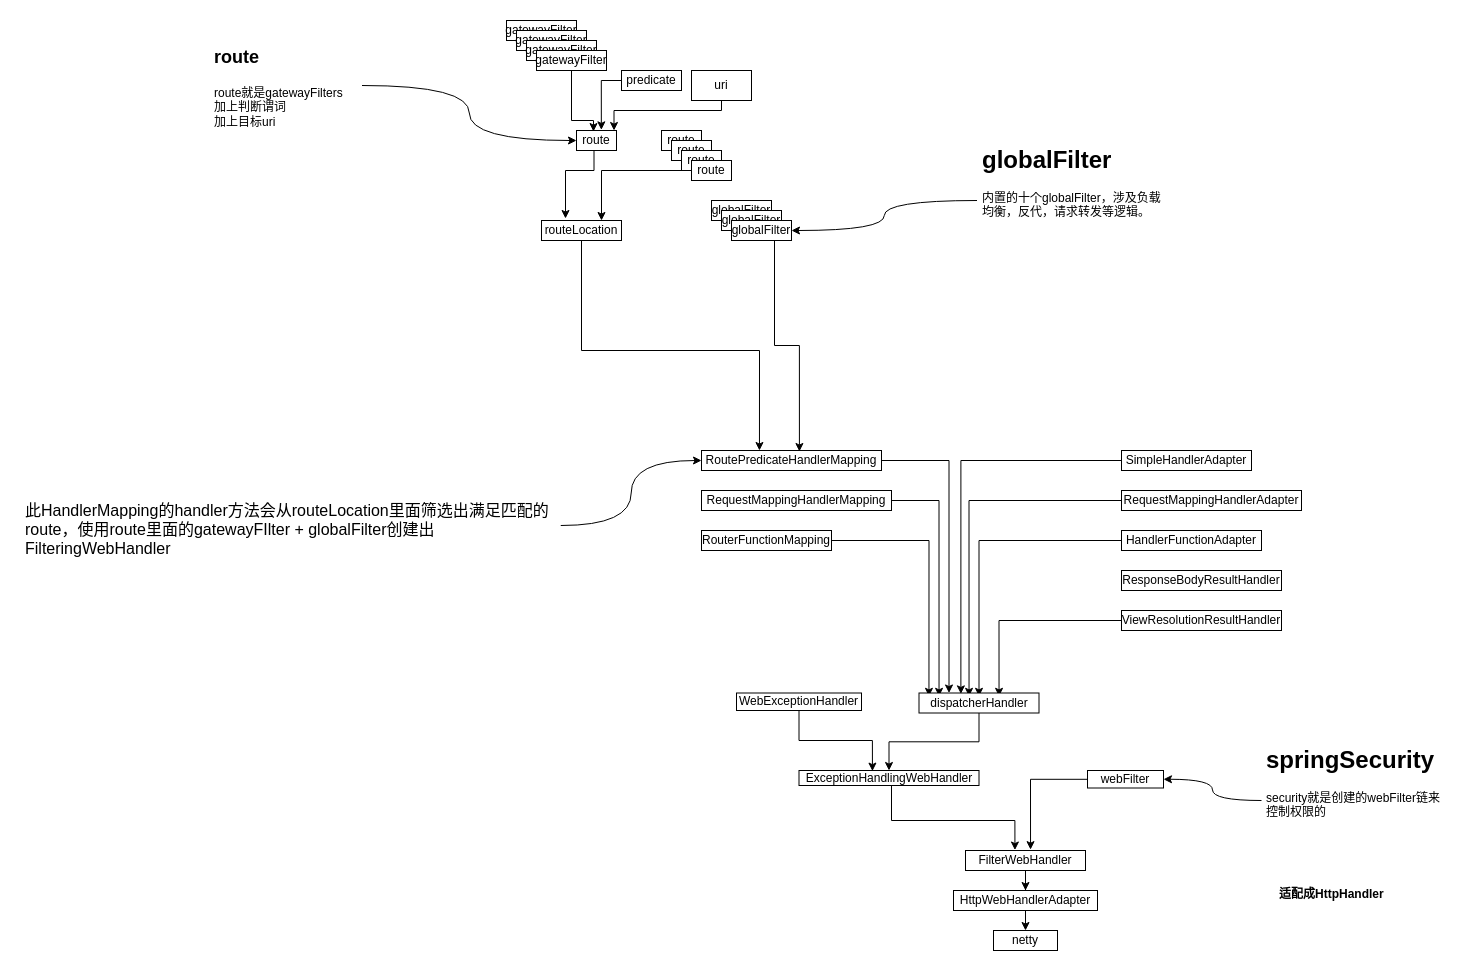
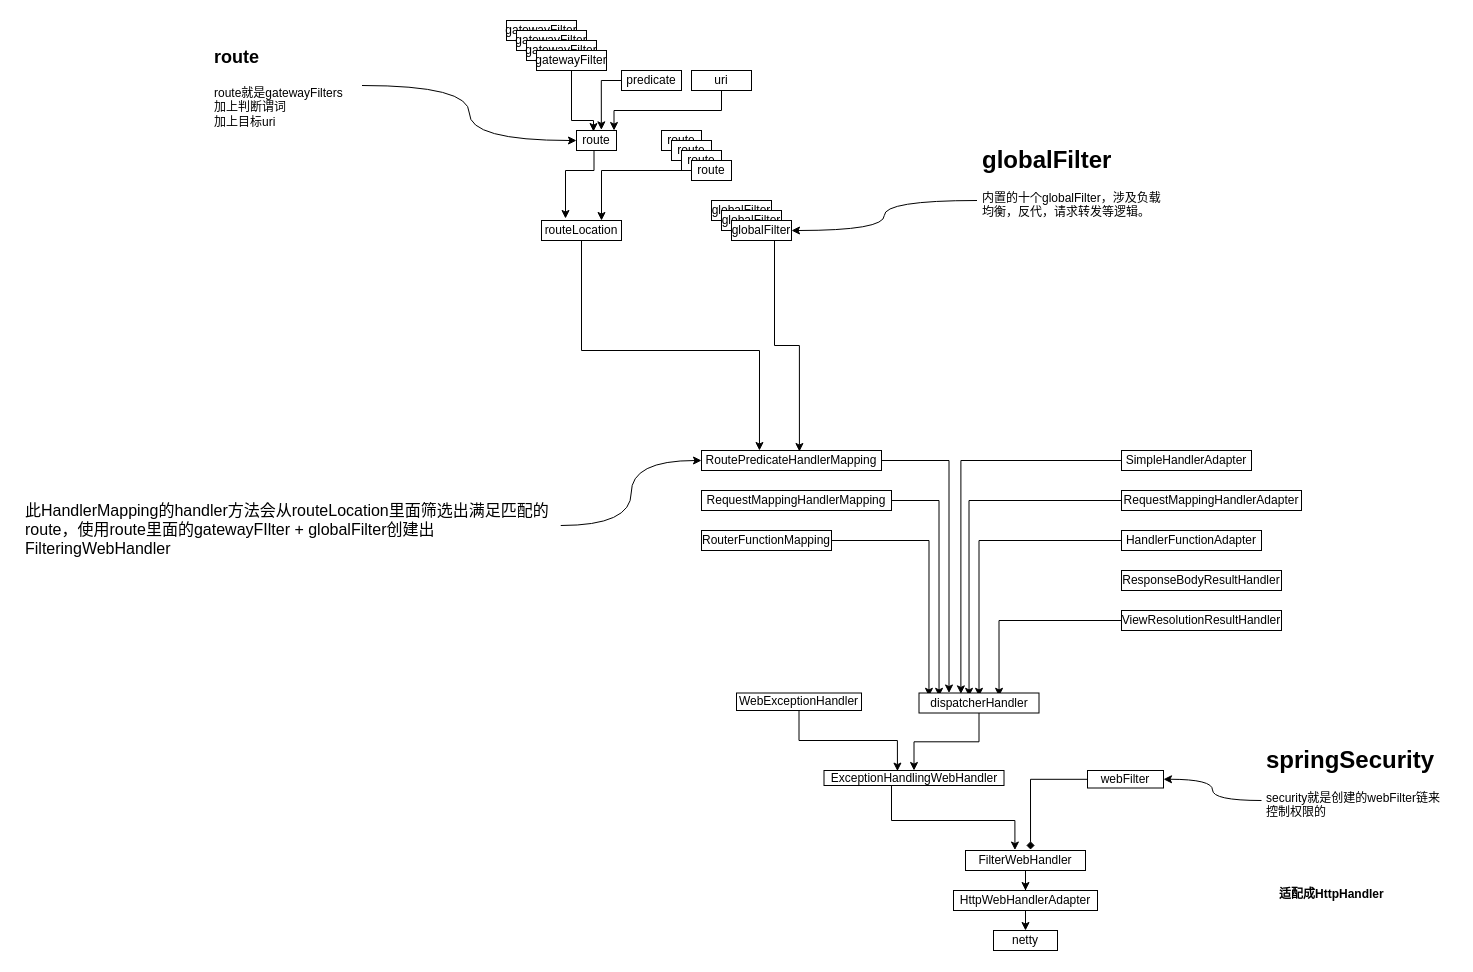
(722, 86) -> (722, 81)
(889, 778) -> (914, 778)
(1031, 841) -> (1031, 840)
